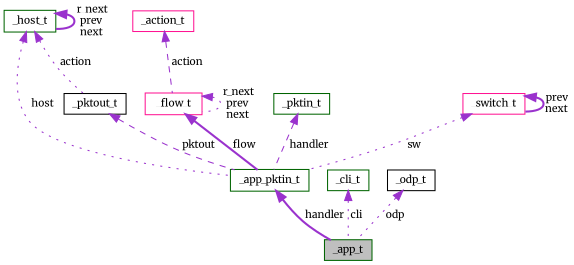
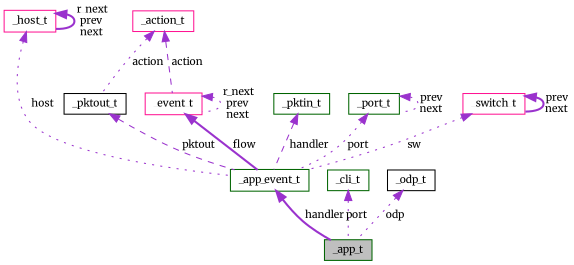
(30, 21) -> (30, 21)
(59, 70) -> (123, 65)
(174, 104) -> (174, 104)
none -> (374, 104)
(270, 180) -> (270, 180)
(355, 215) -> (355, 215)
